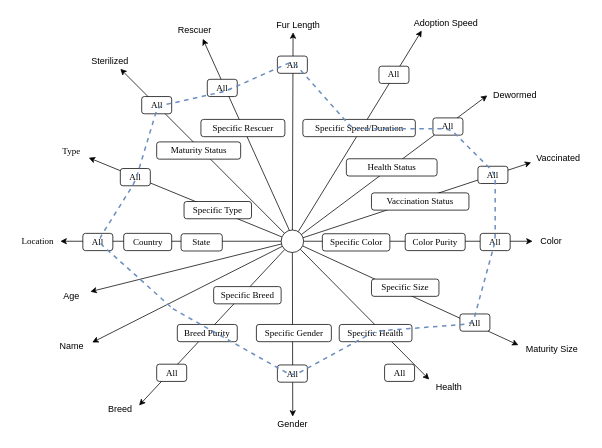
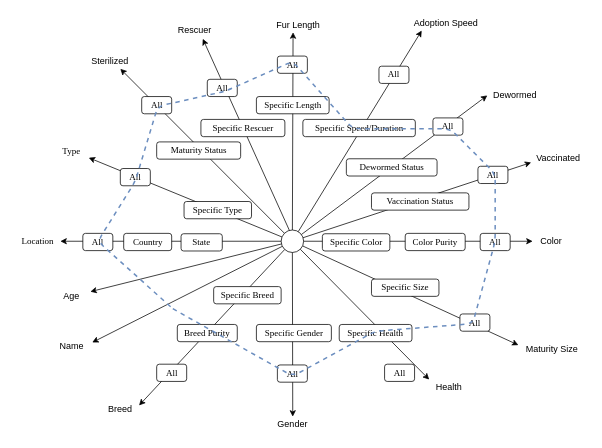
none -> (293, 105)
(392, 168) -> (392, 168)
